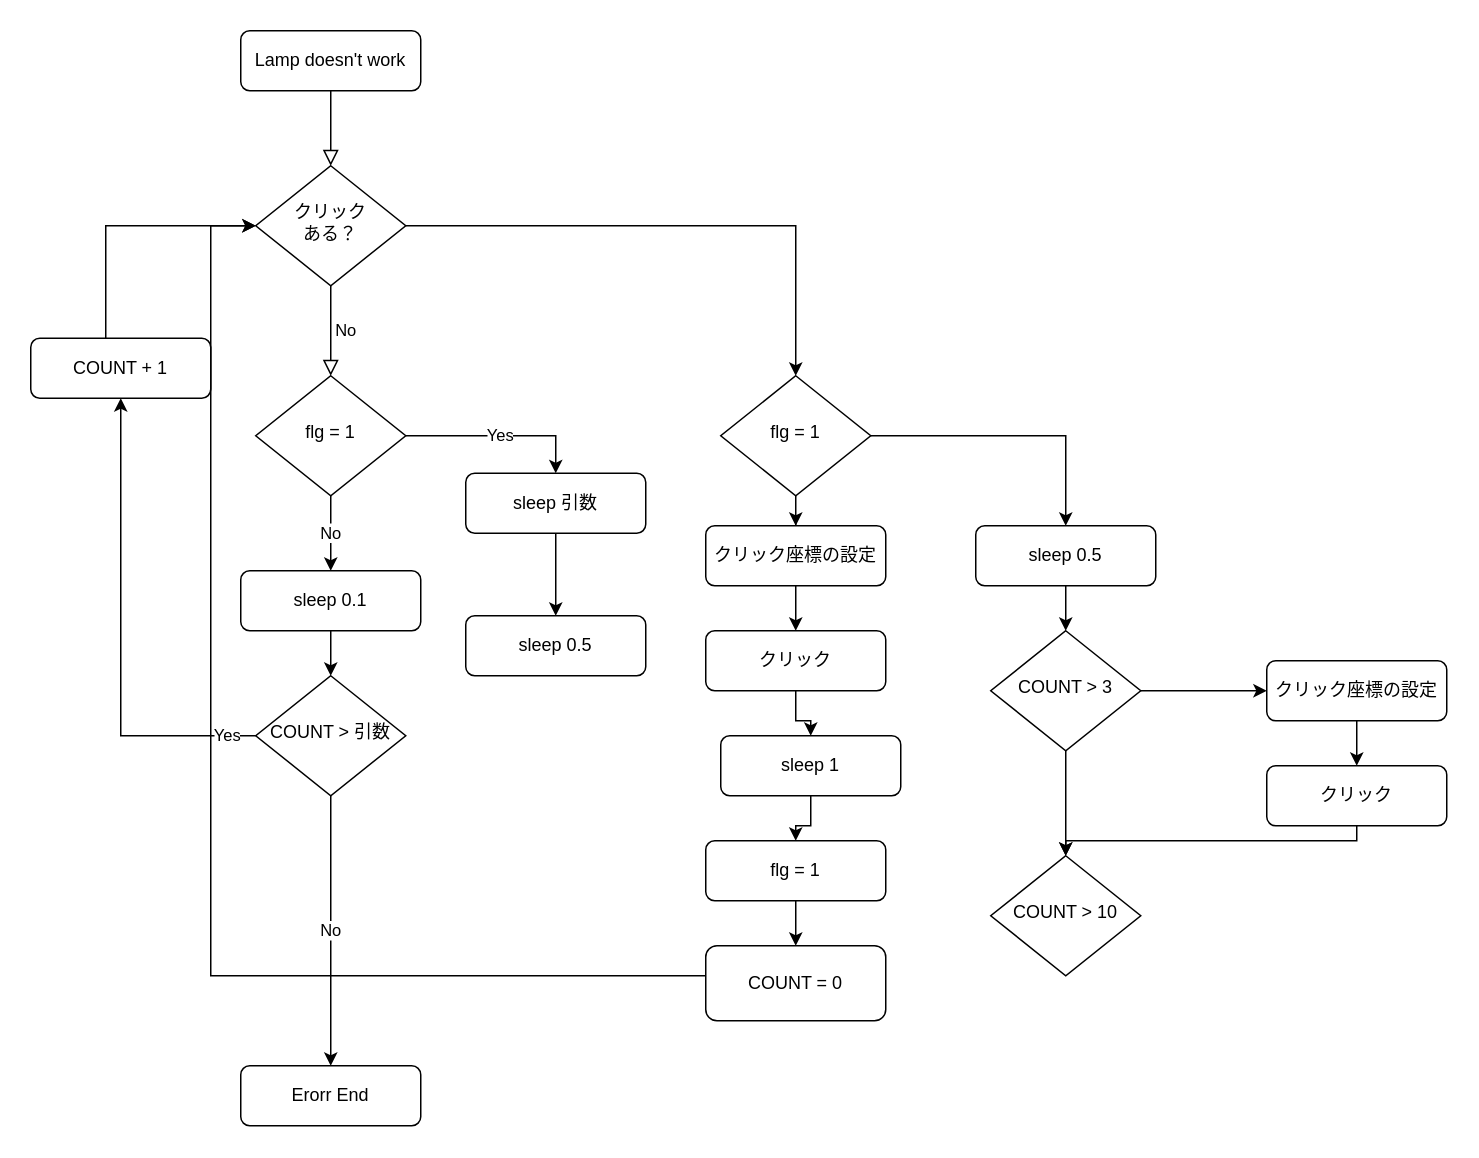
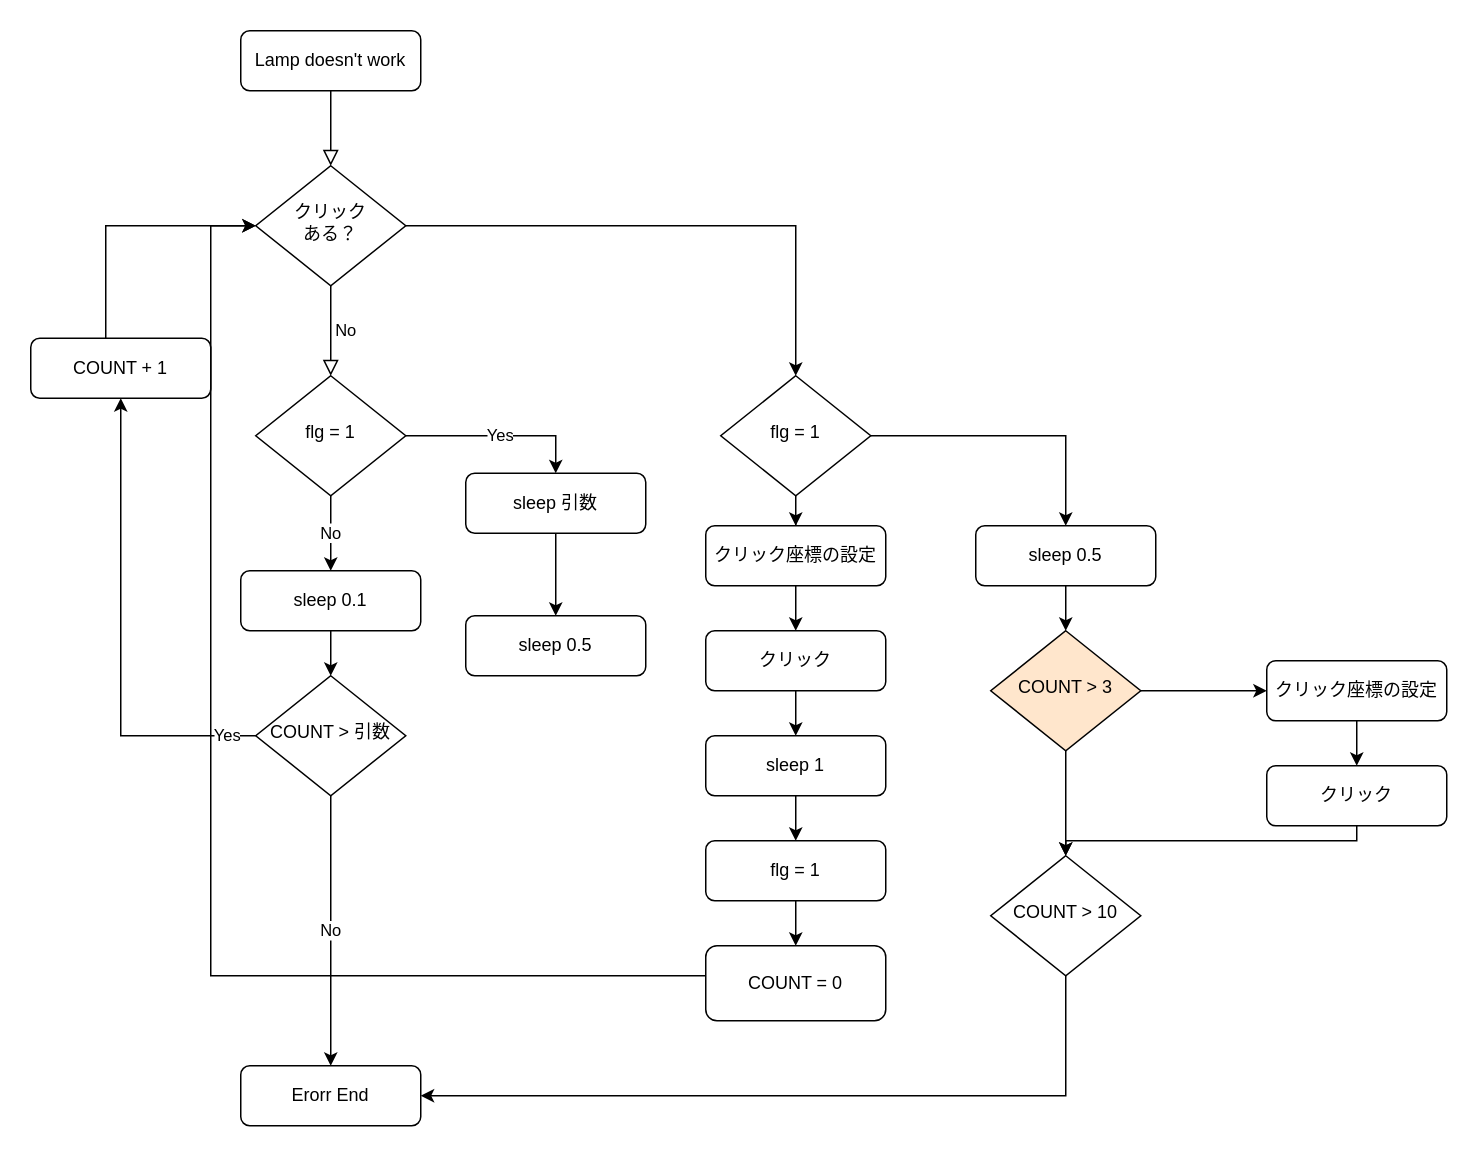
(1066, 691) -> (1066, 691)
(811, 766) -> (796, 766)
none -> (809, 1096)
